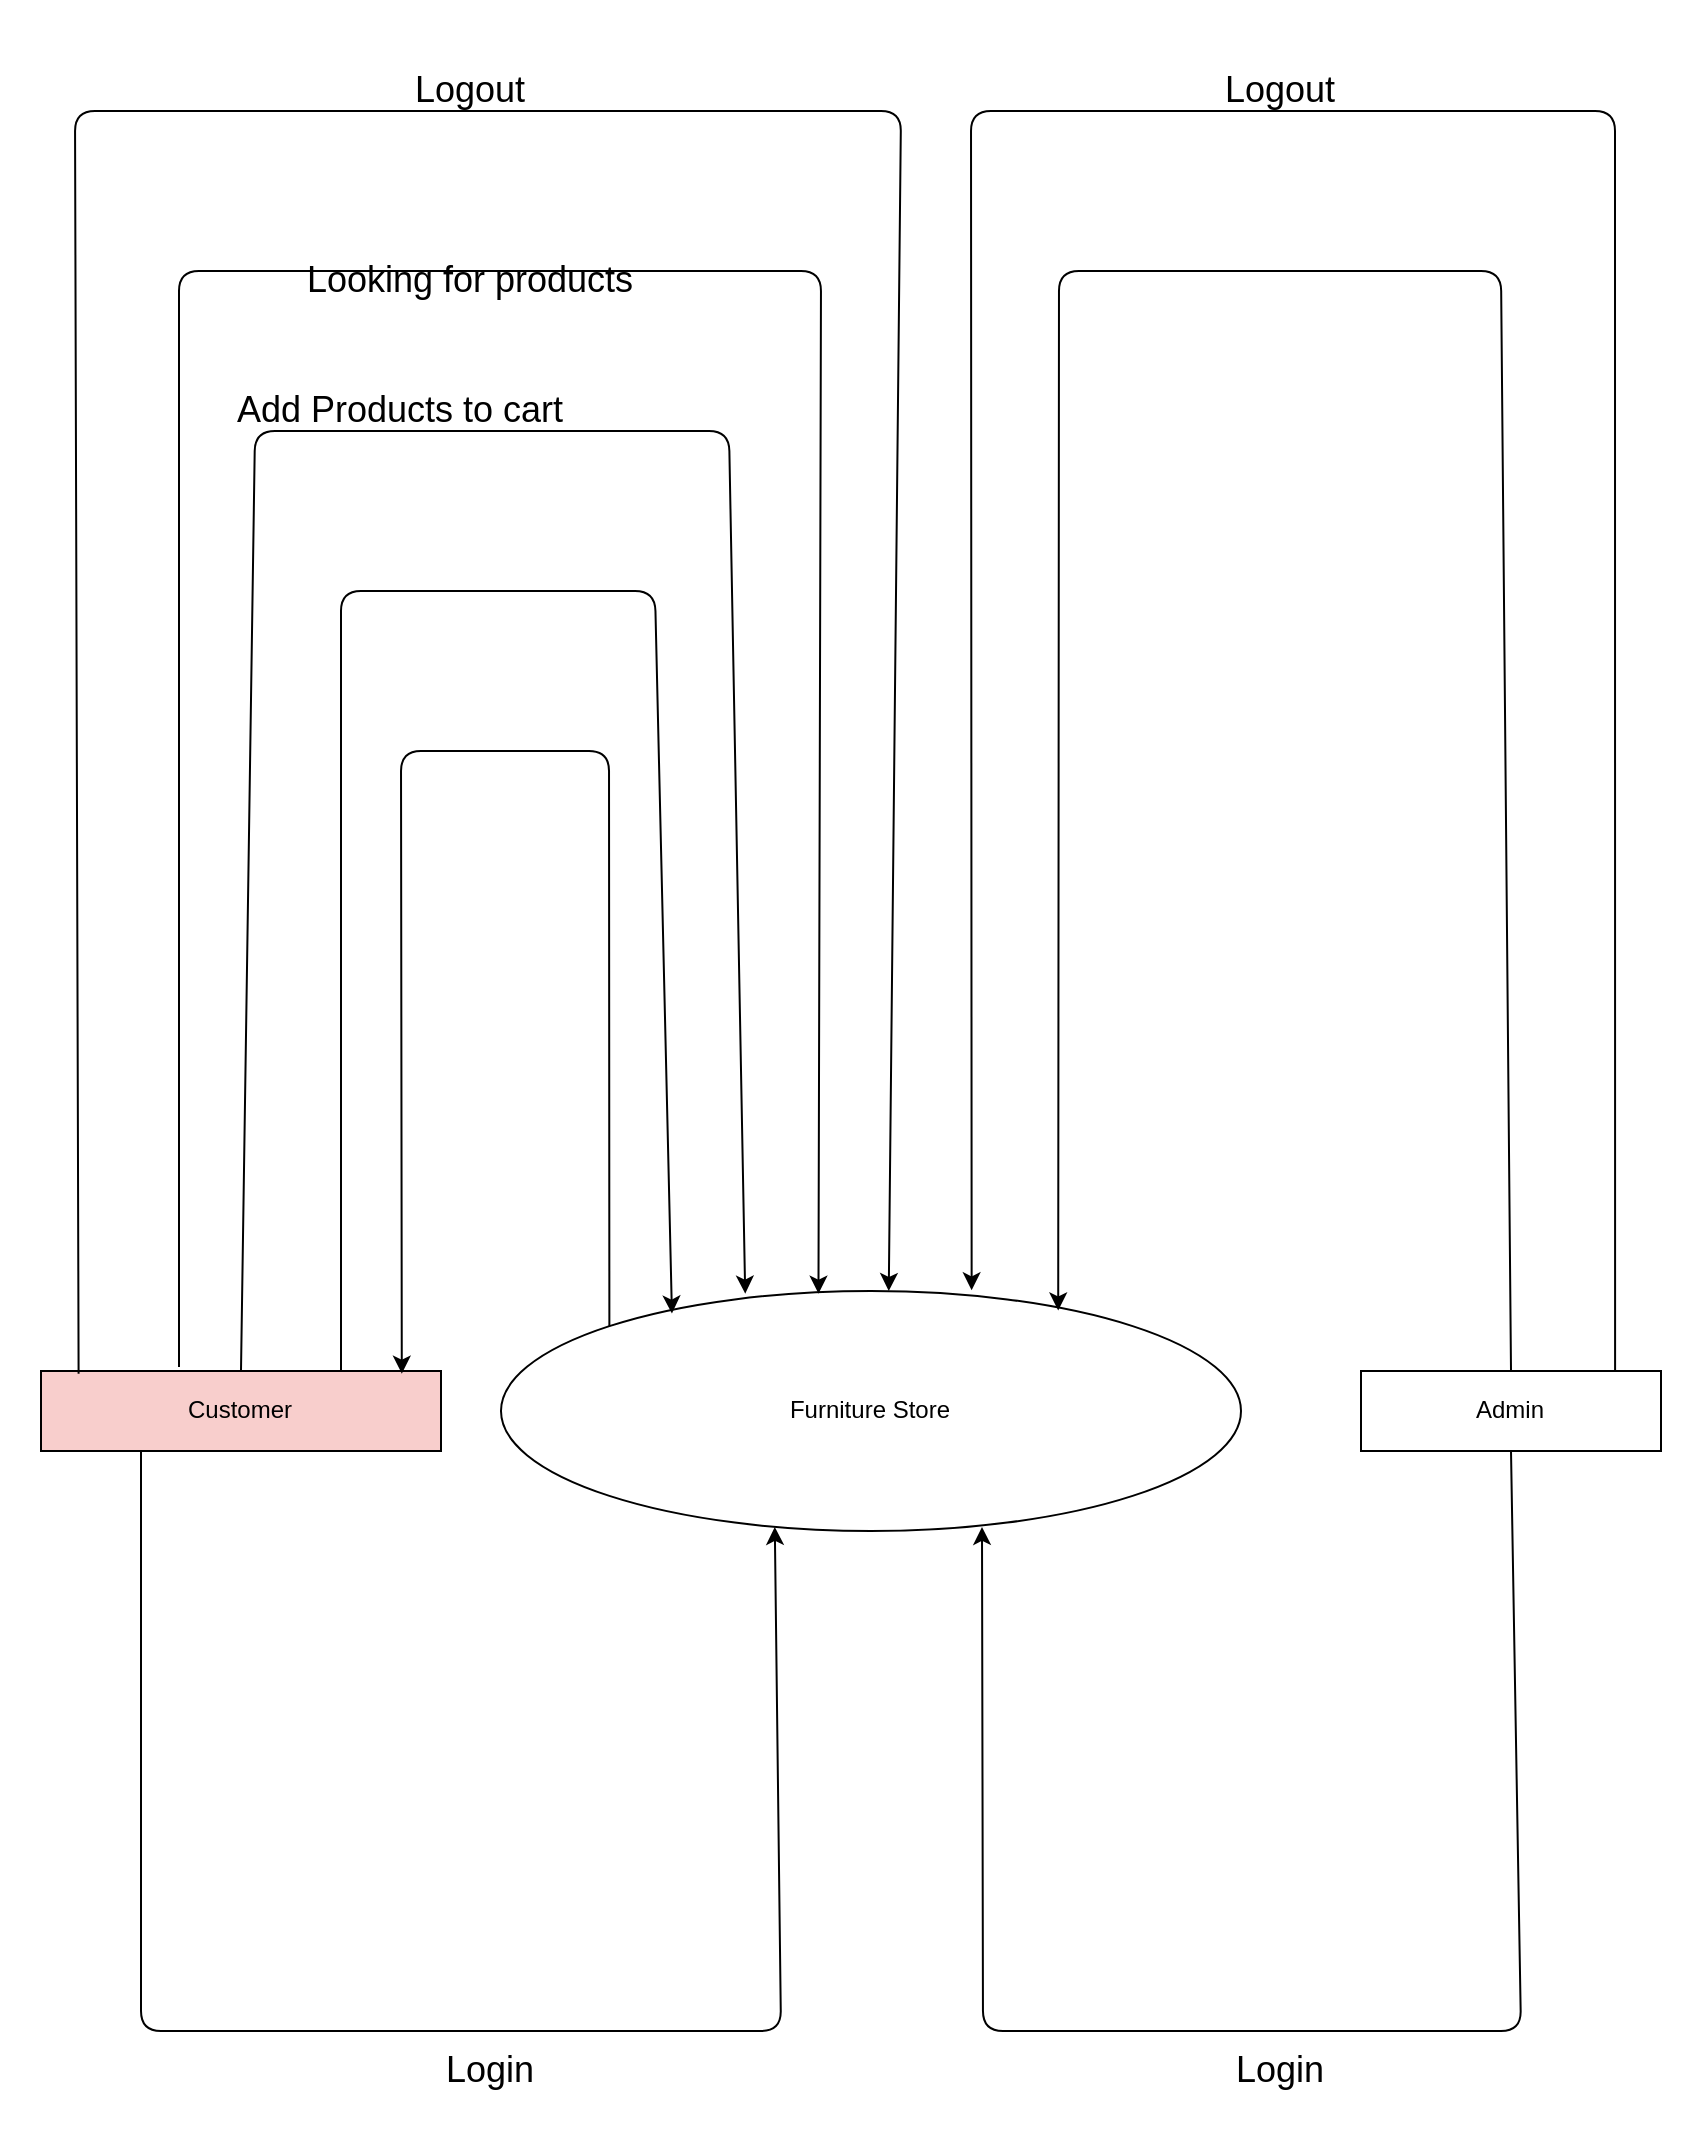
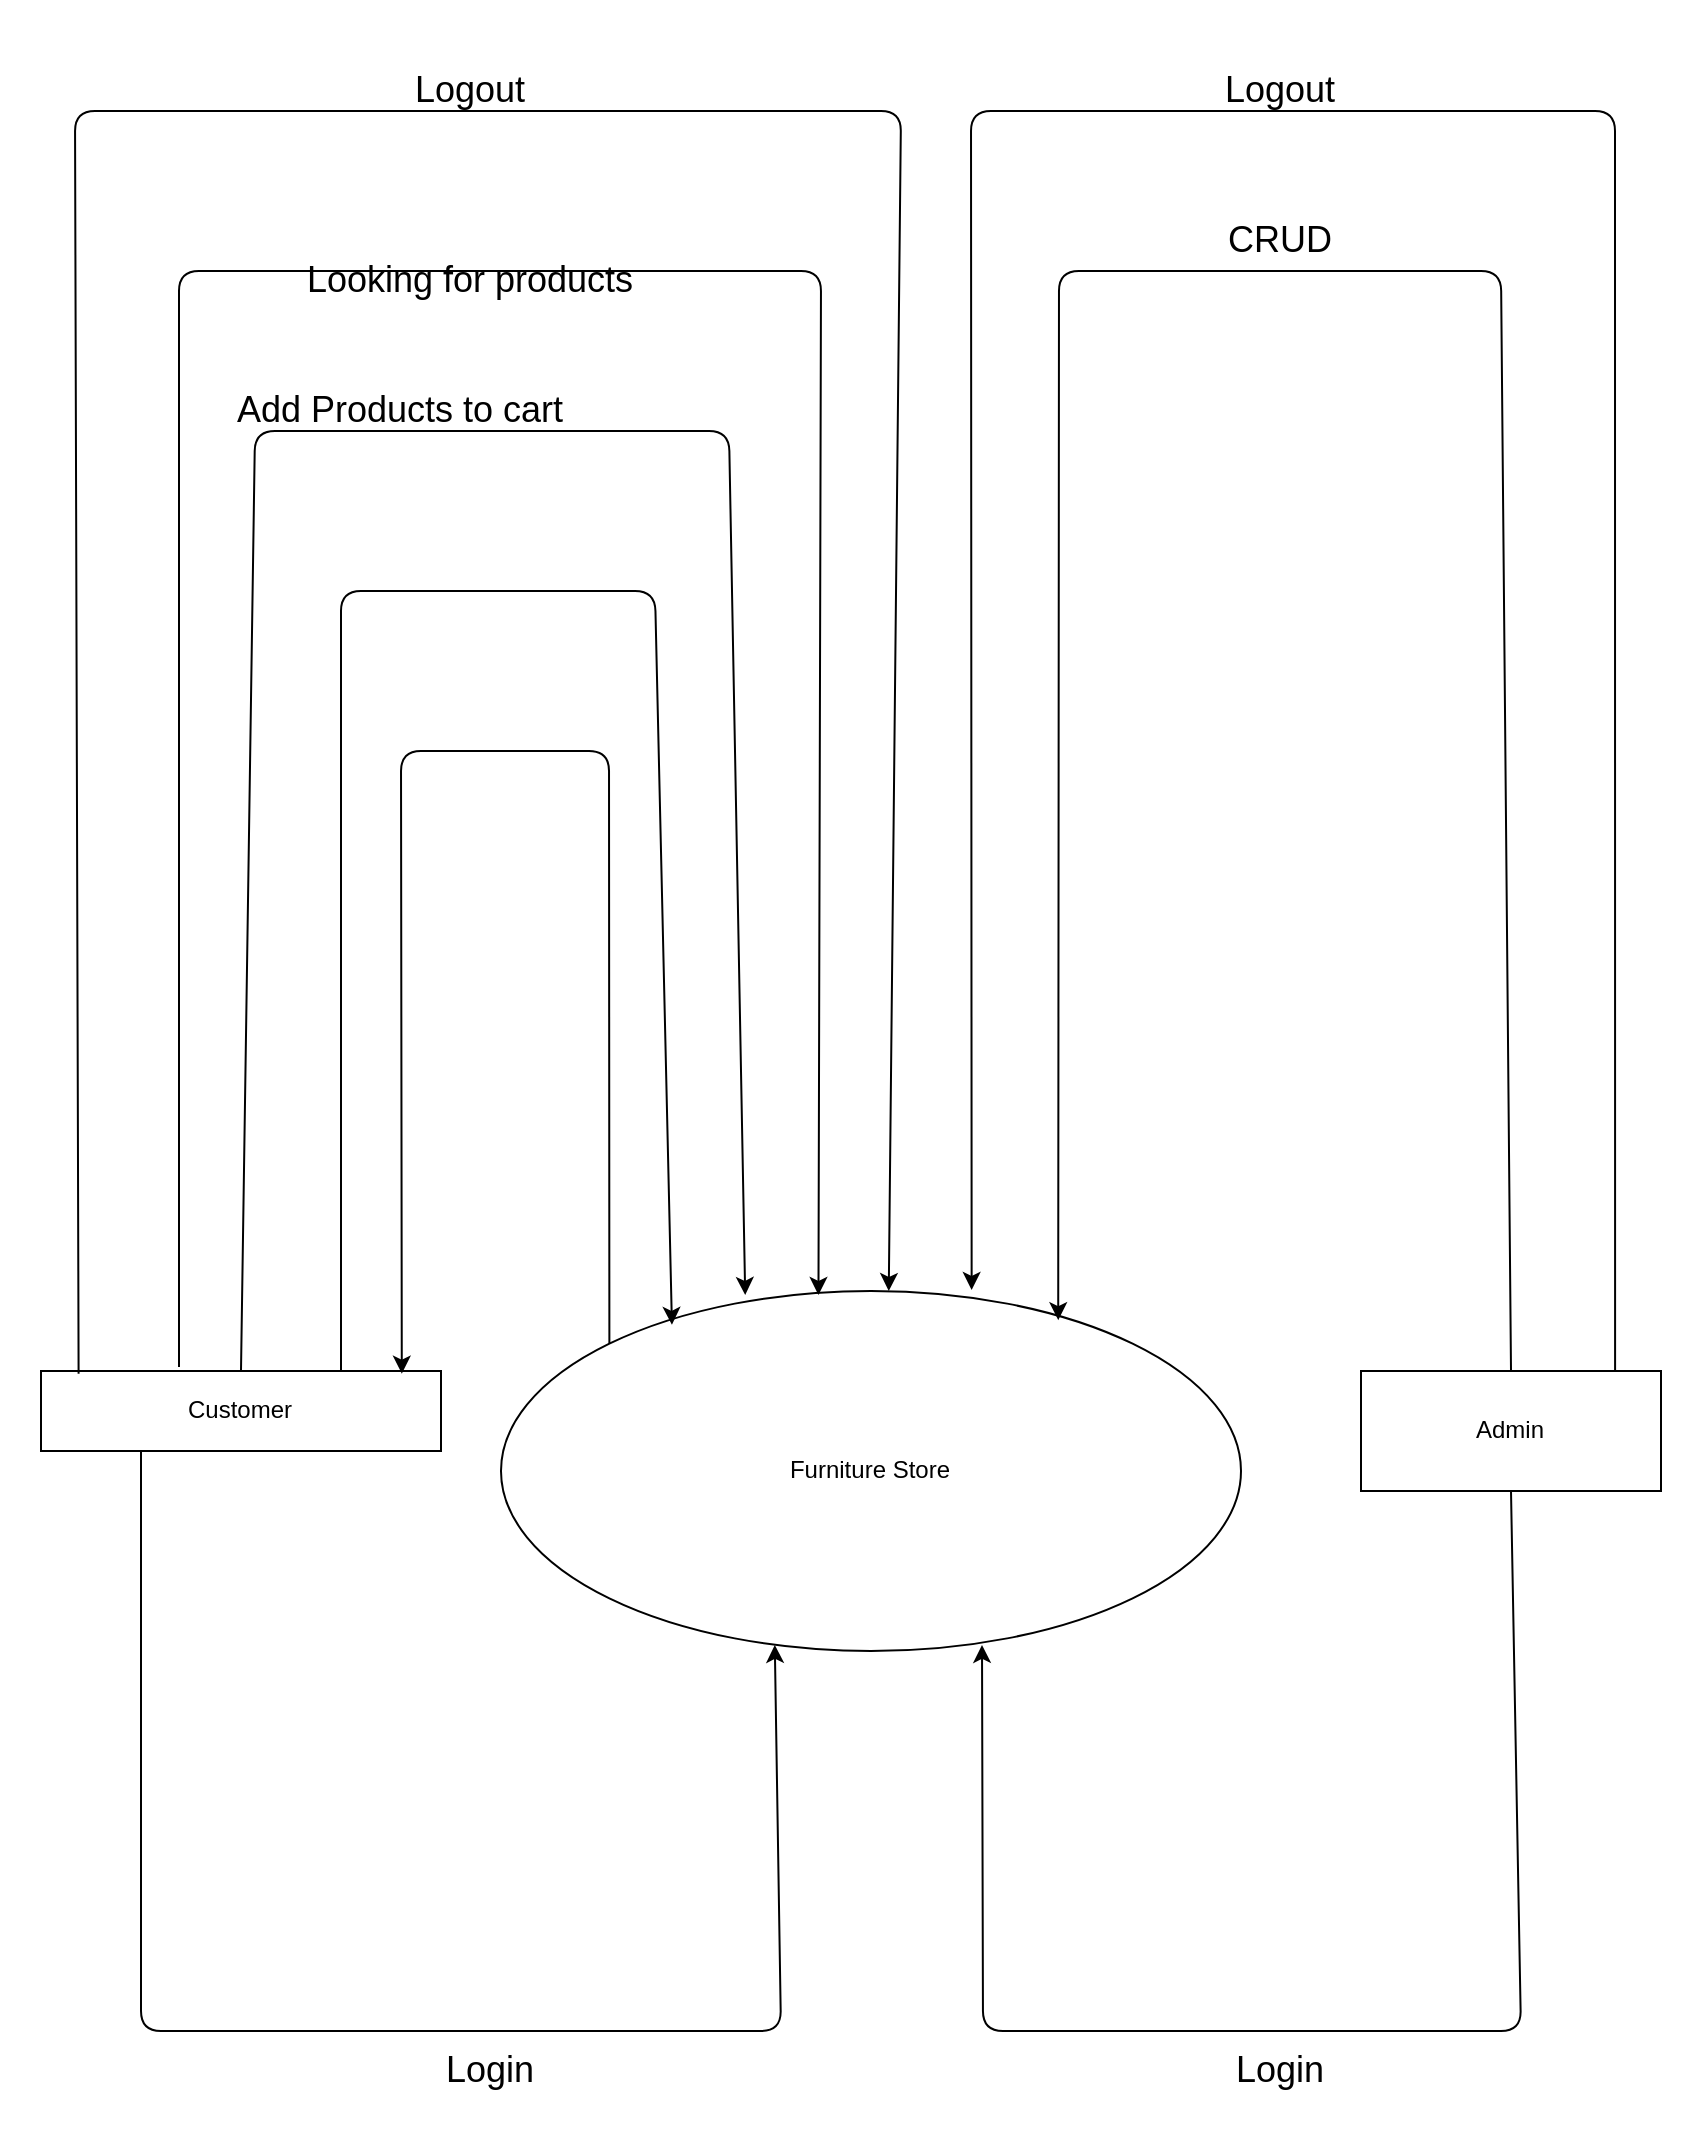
none -> (1281, 241)
(241, 1411) -> (241, 1411)
(871, 1411) -> (871, 1471)
(1511, 1411) -> (1511, 1431)
